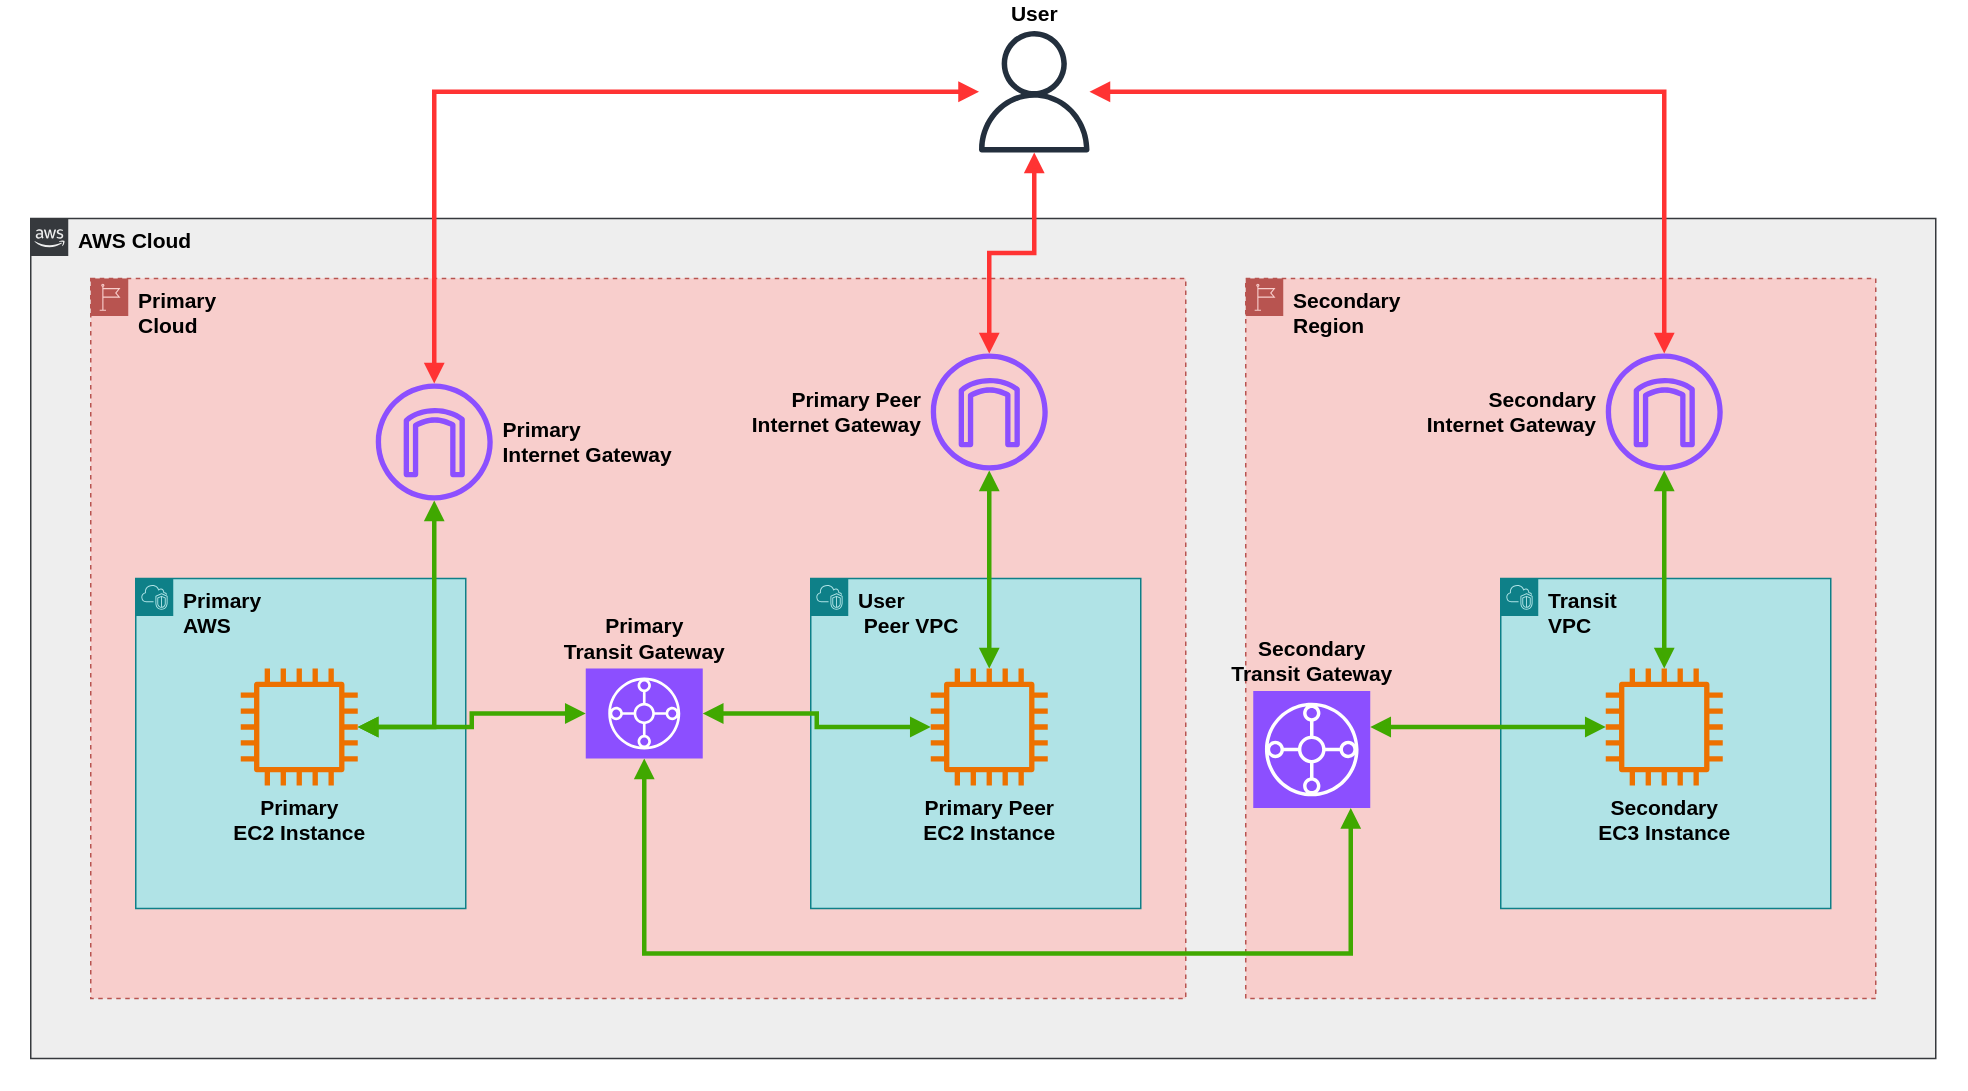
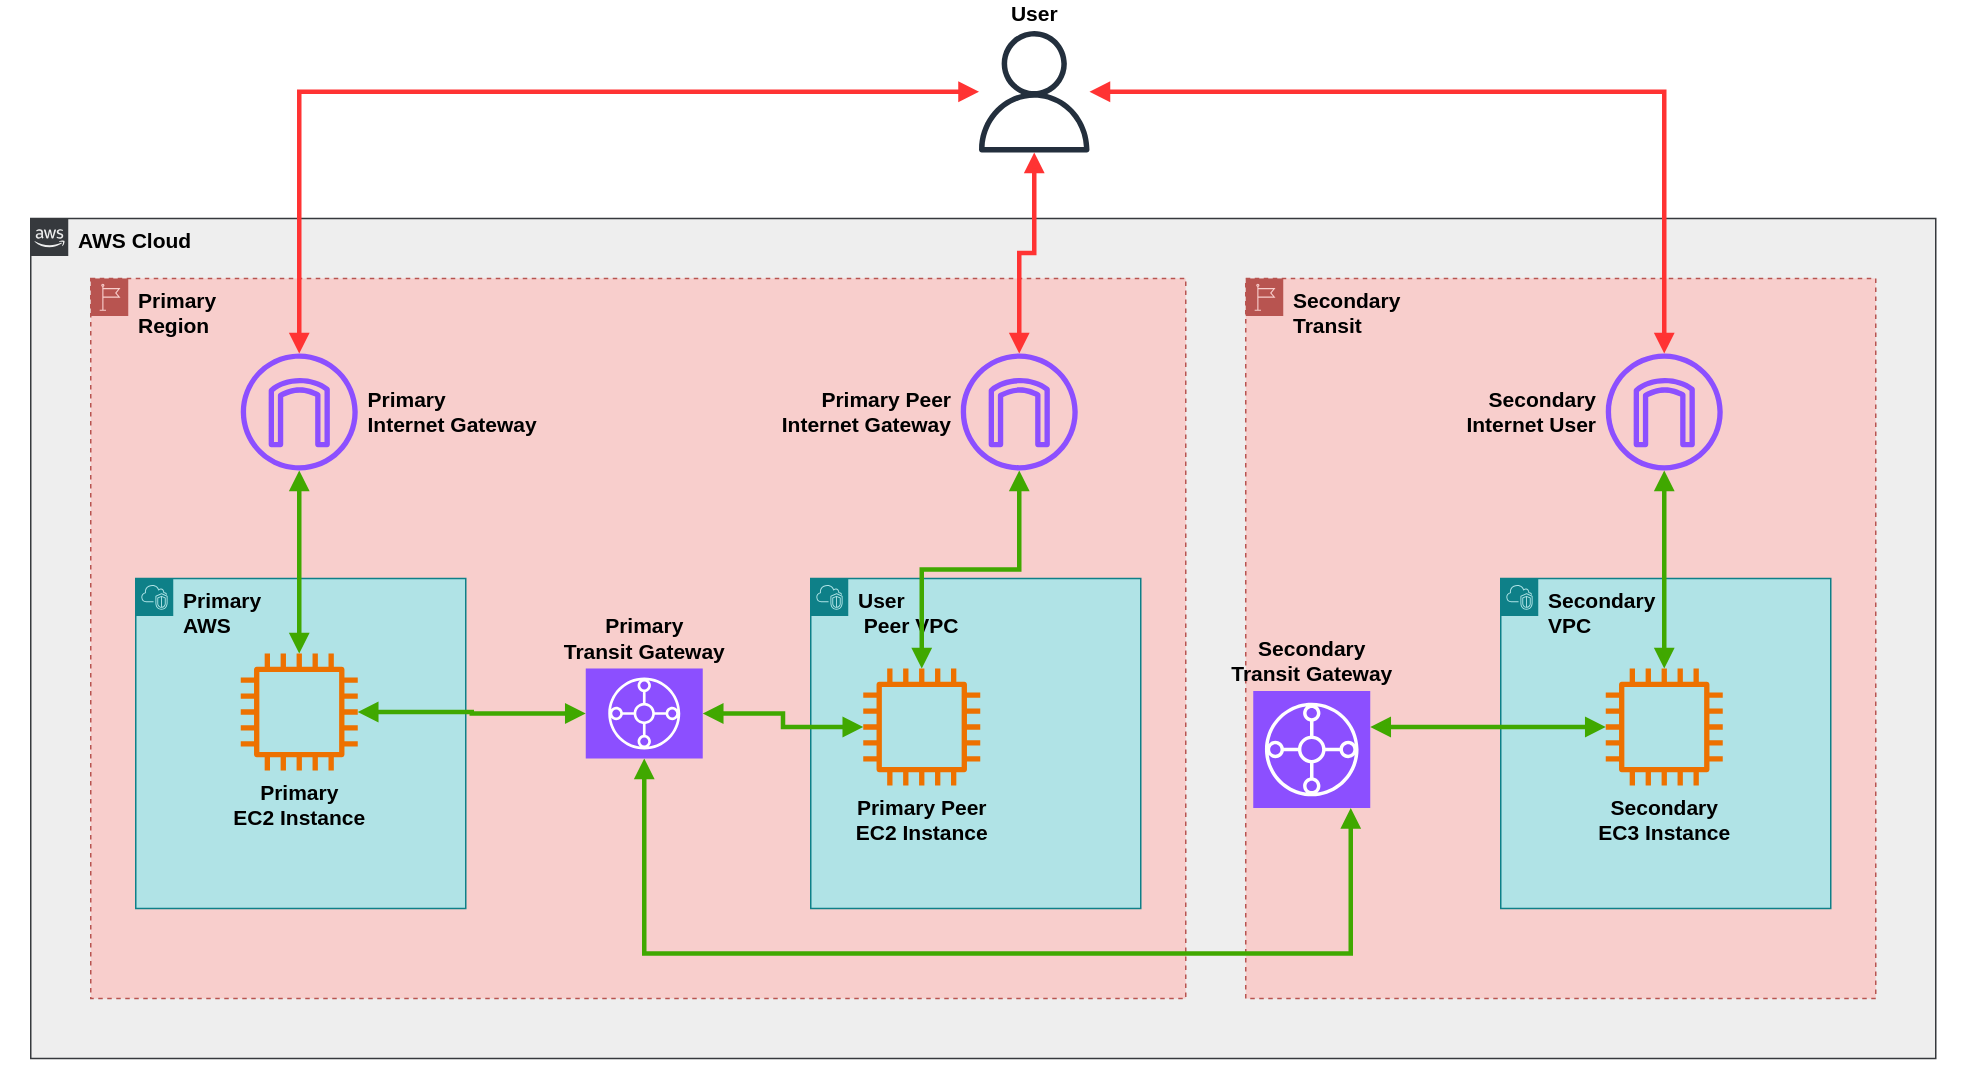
(177, 314) -> (177, 314)
(1347, 314) -> (1347, 314)
(989, 412) -> (1019, 412)
(1505, 412) -> (1523, 412)
(434, 442) -> (299, 412)
(1587, 614) -> (1602, 614)
(299, 727) -> (299, 712)
(989, 727) -> (922, 727)
